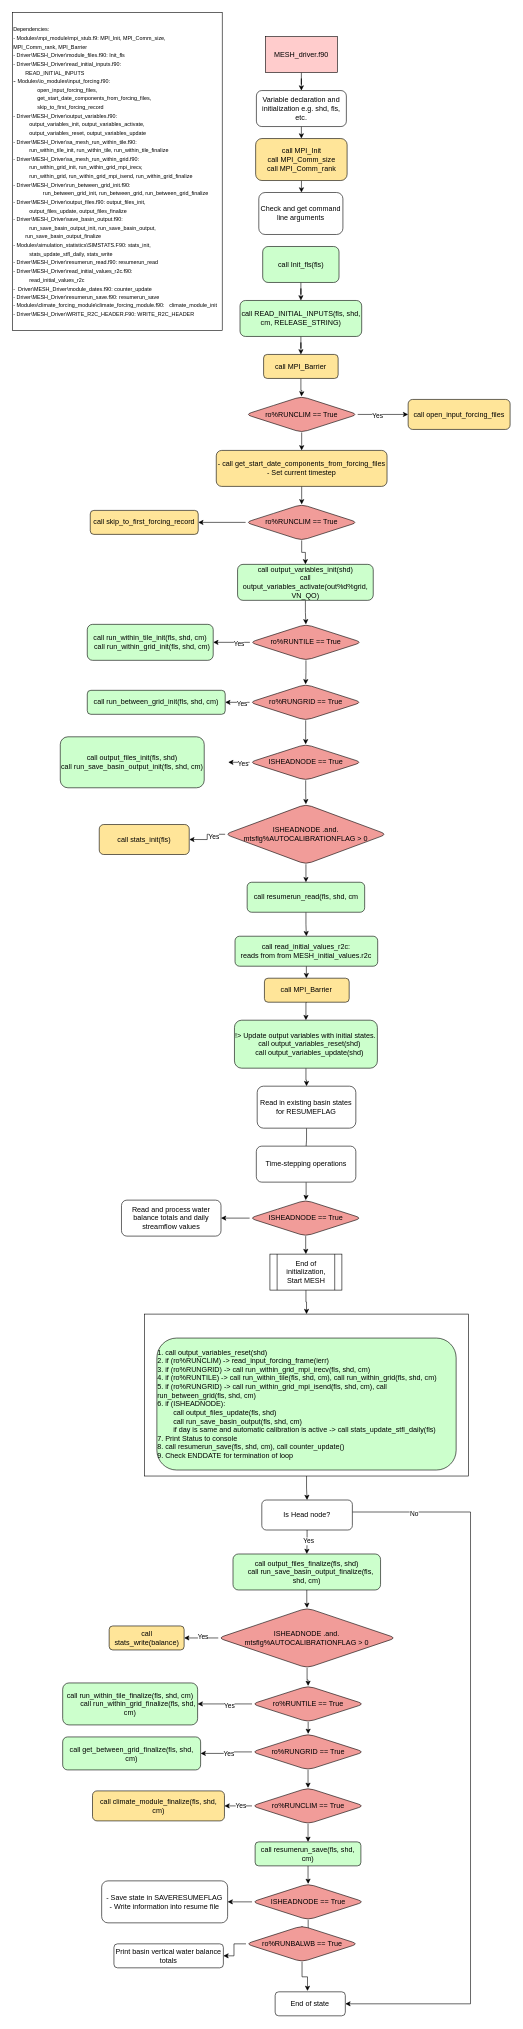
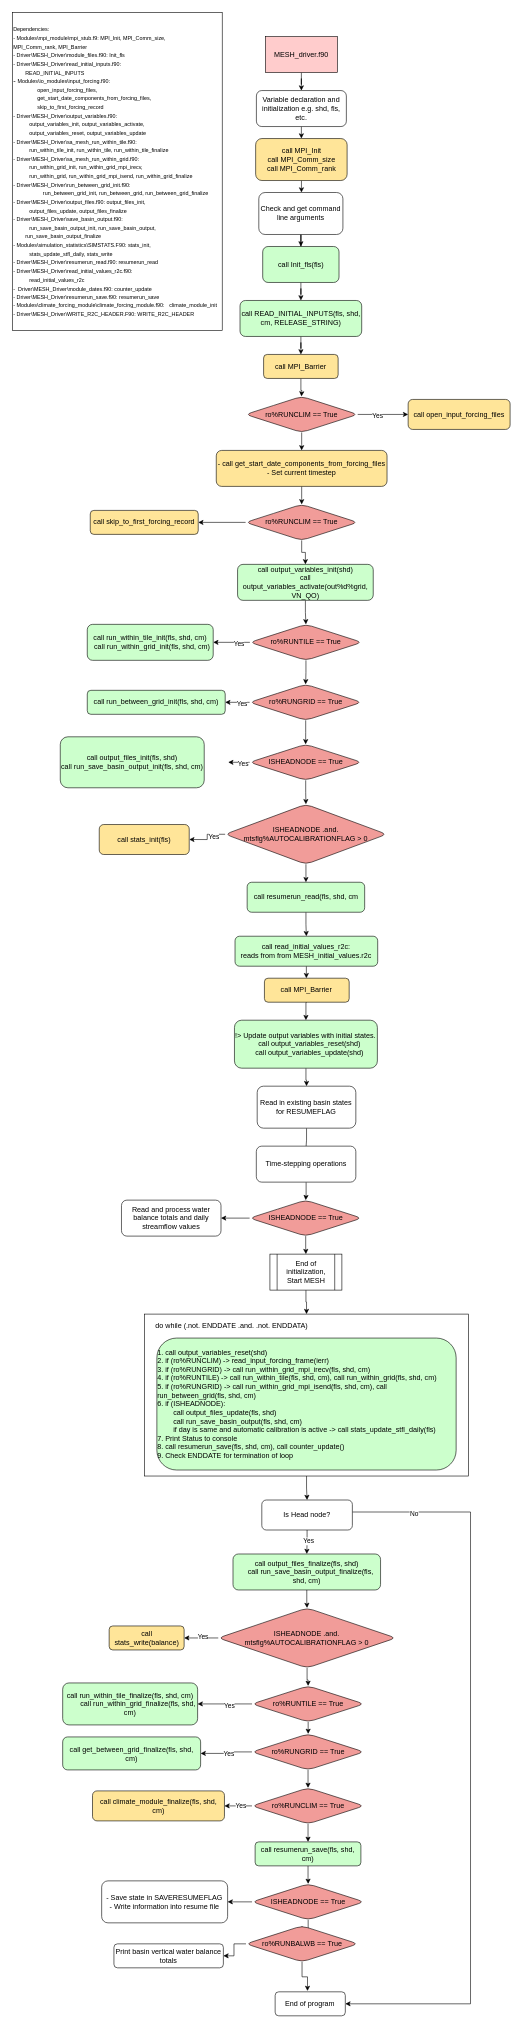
none -> (301, 242)
none -> (232, 1326)
(310, 2004) -> (310, 2004)
